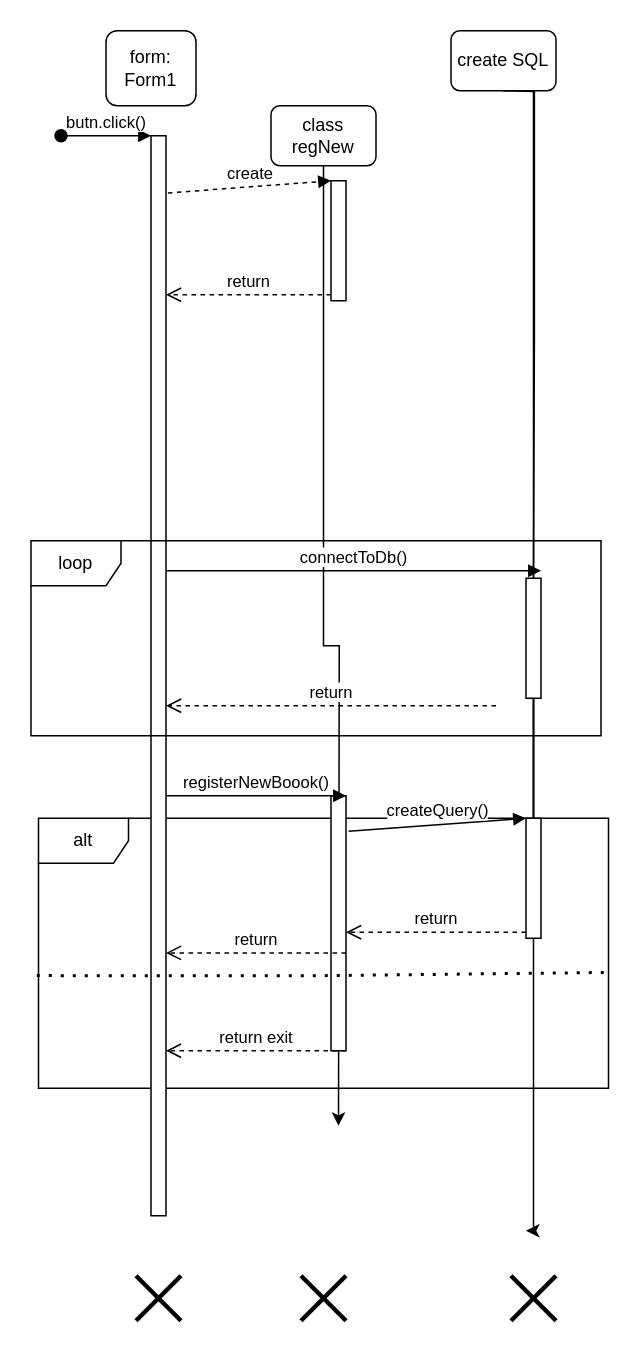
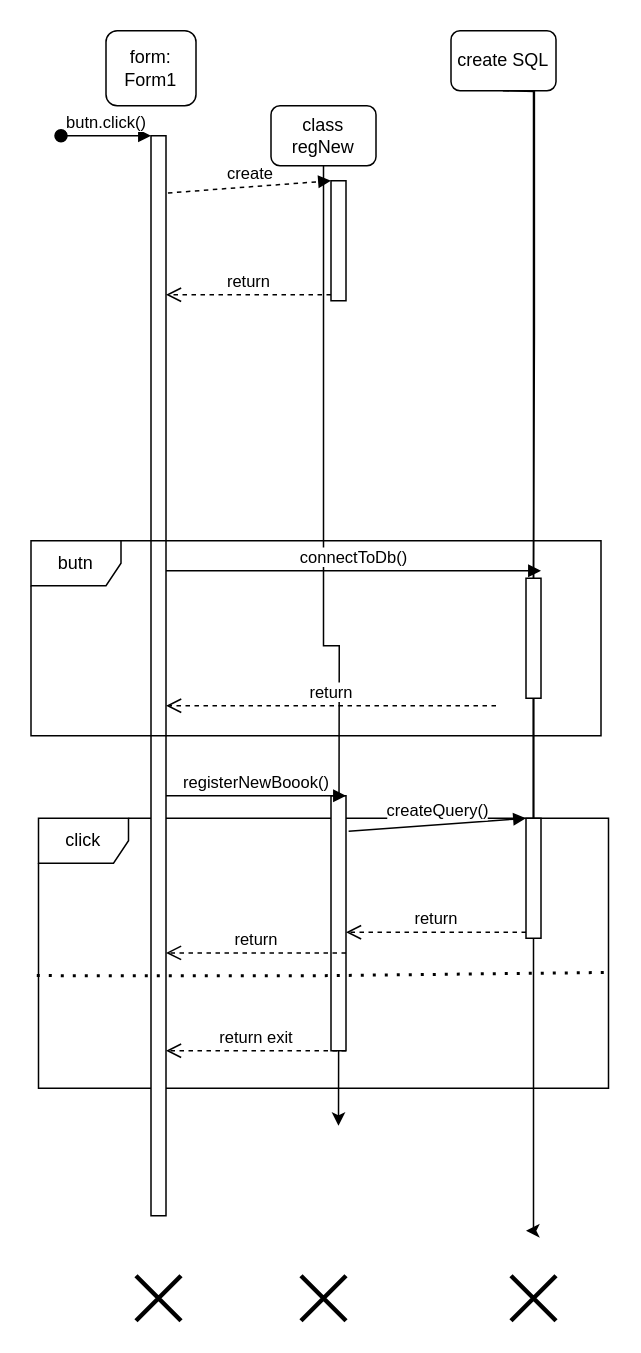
(76, 563) -> (76, 563)
(83, 841) -> (83, 841)
